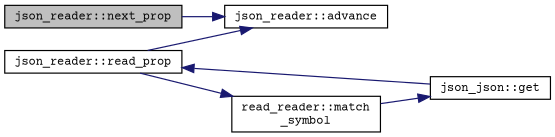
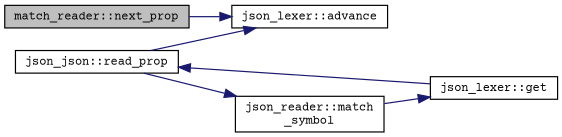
(93, 17) -> (97, 17)
(306, 17) -> (310, 17)
(93, 62) -> (97, 62)
(490, 88) -> (494, 88)
(306, 114) -> (310, 114)
